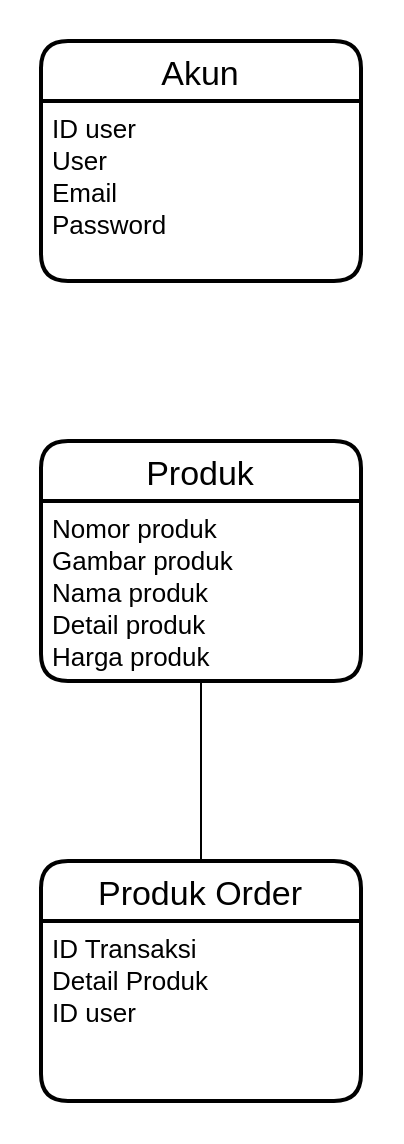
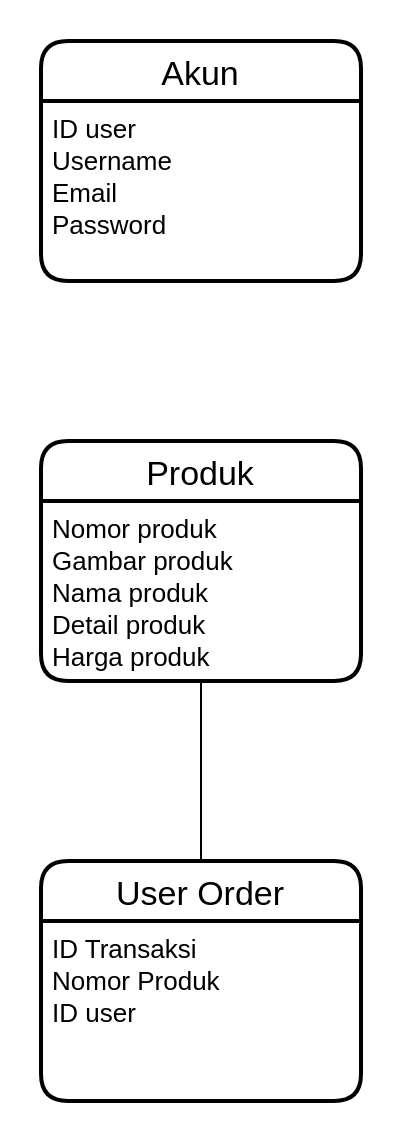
(100, 129) -> (100, 129)
(200, 894) -> (200, 894)
(133, 949) -> (133, 949)
